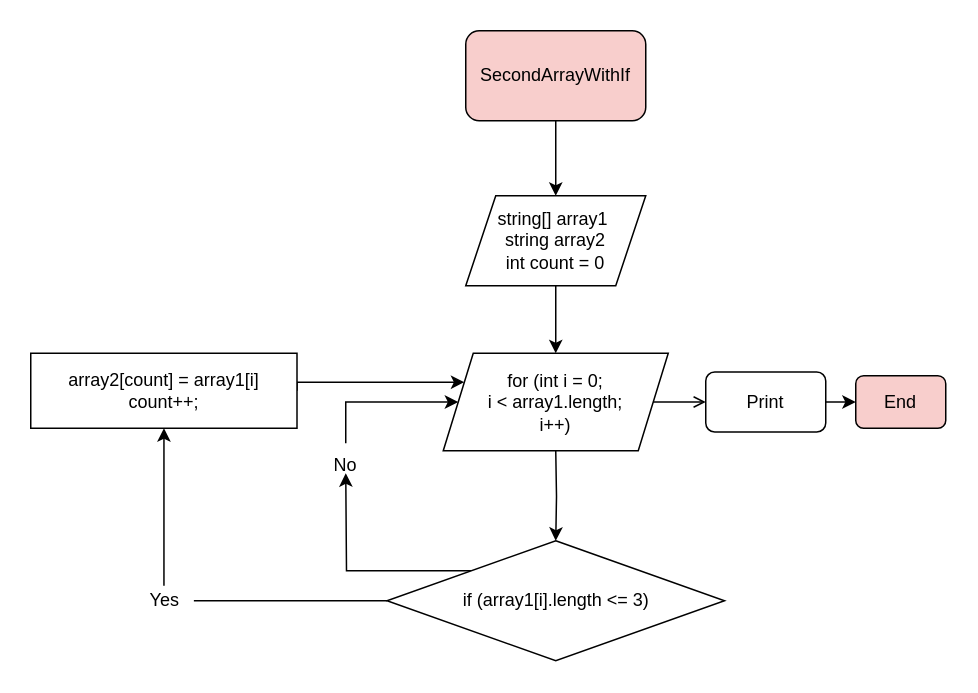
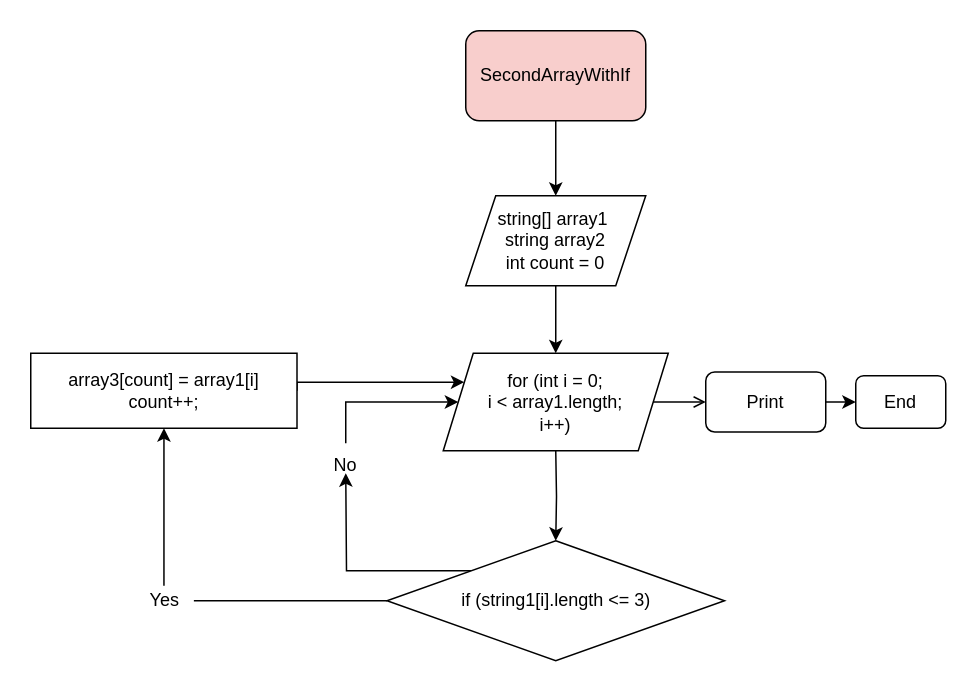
(164, 391) -> (164, 391)
(901, 402) -> (901, 402)
(557, 601) -> (557, 601)
